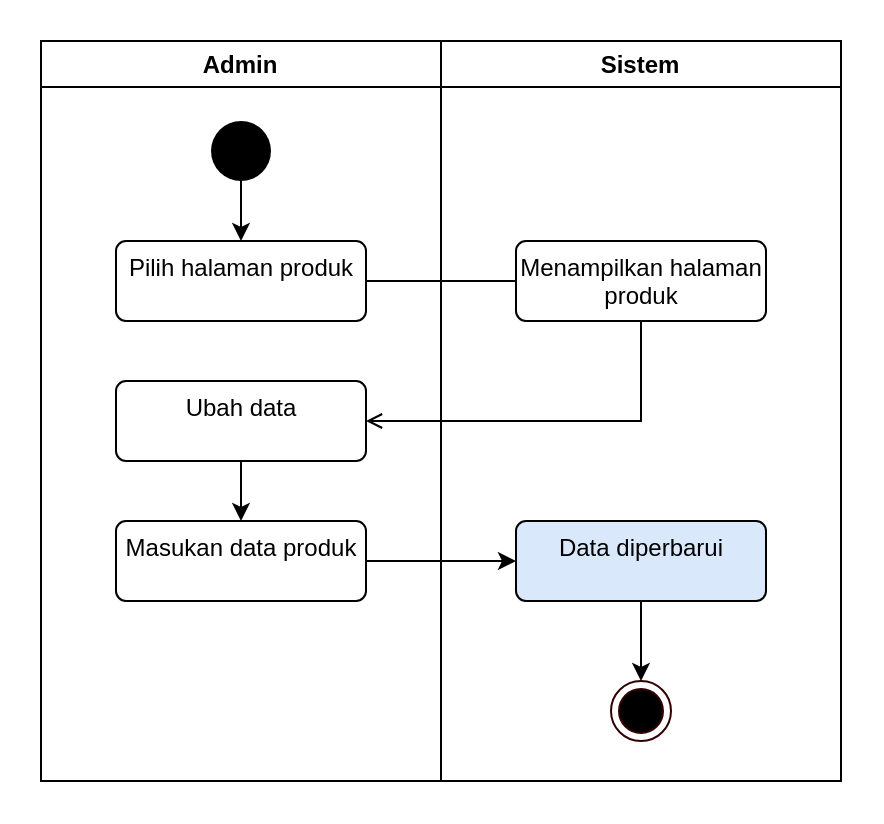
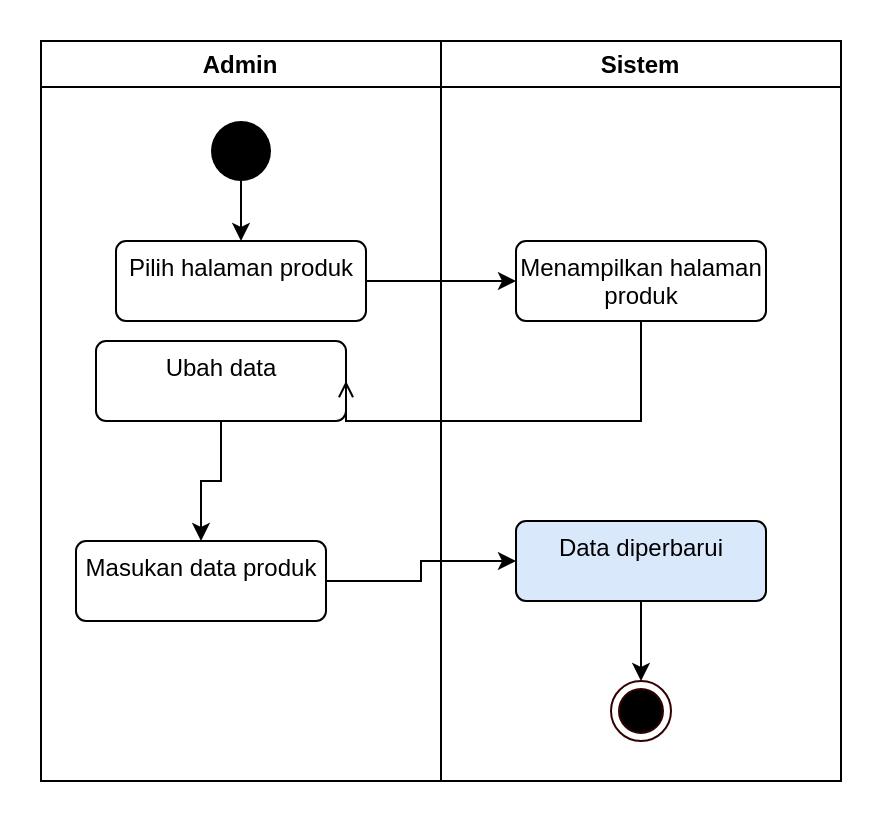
(506, 281) -> (501, 281)
(241, 421) -> (221, 381)
(241, 561) -> (201, 581)
